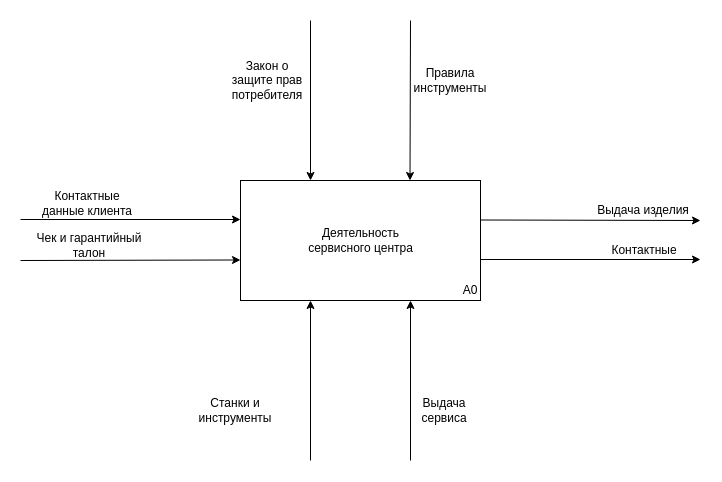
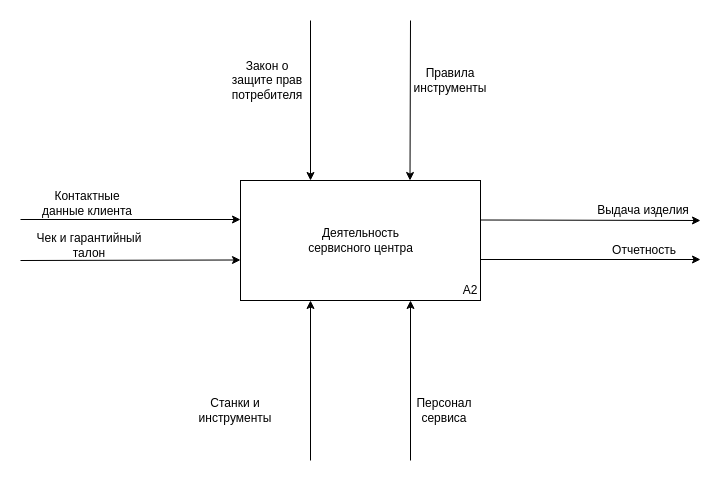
(645, 251) -> (645, 251)
(471, 291) -> (471, 291)
(445, 411) -> (445, 411)
